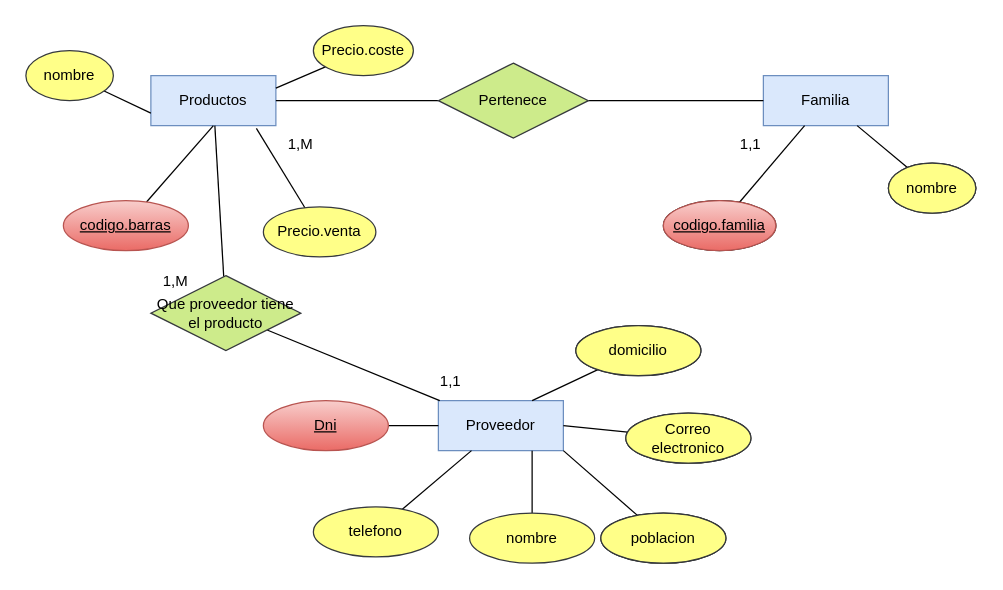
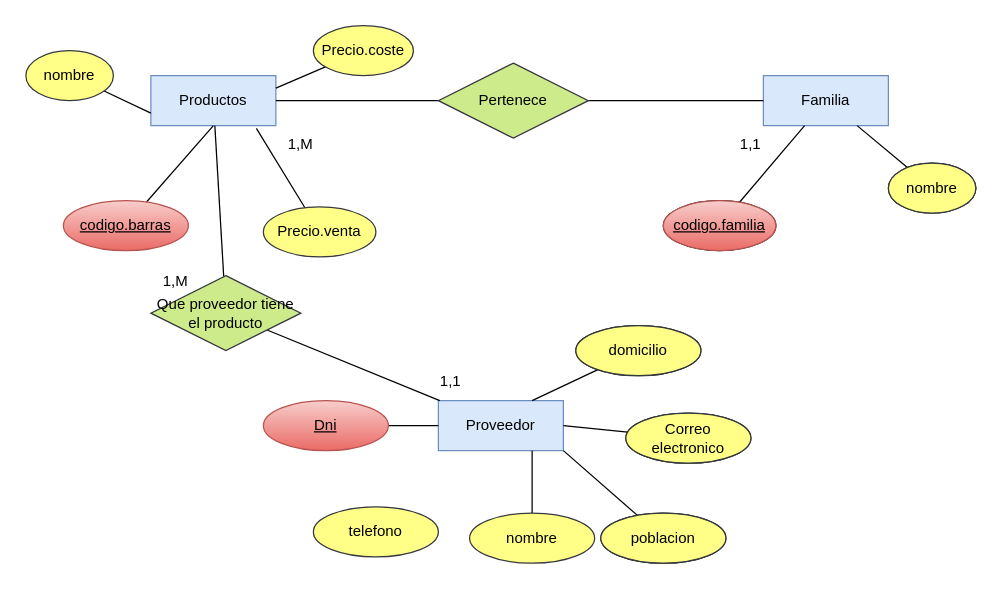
(437, 480) -> none
